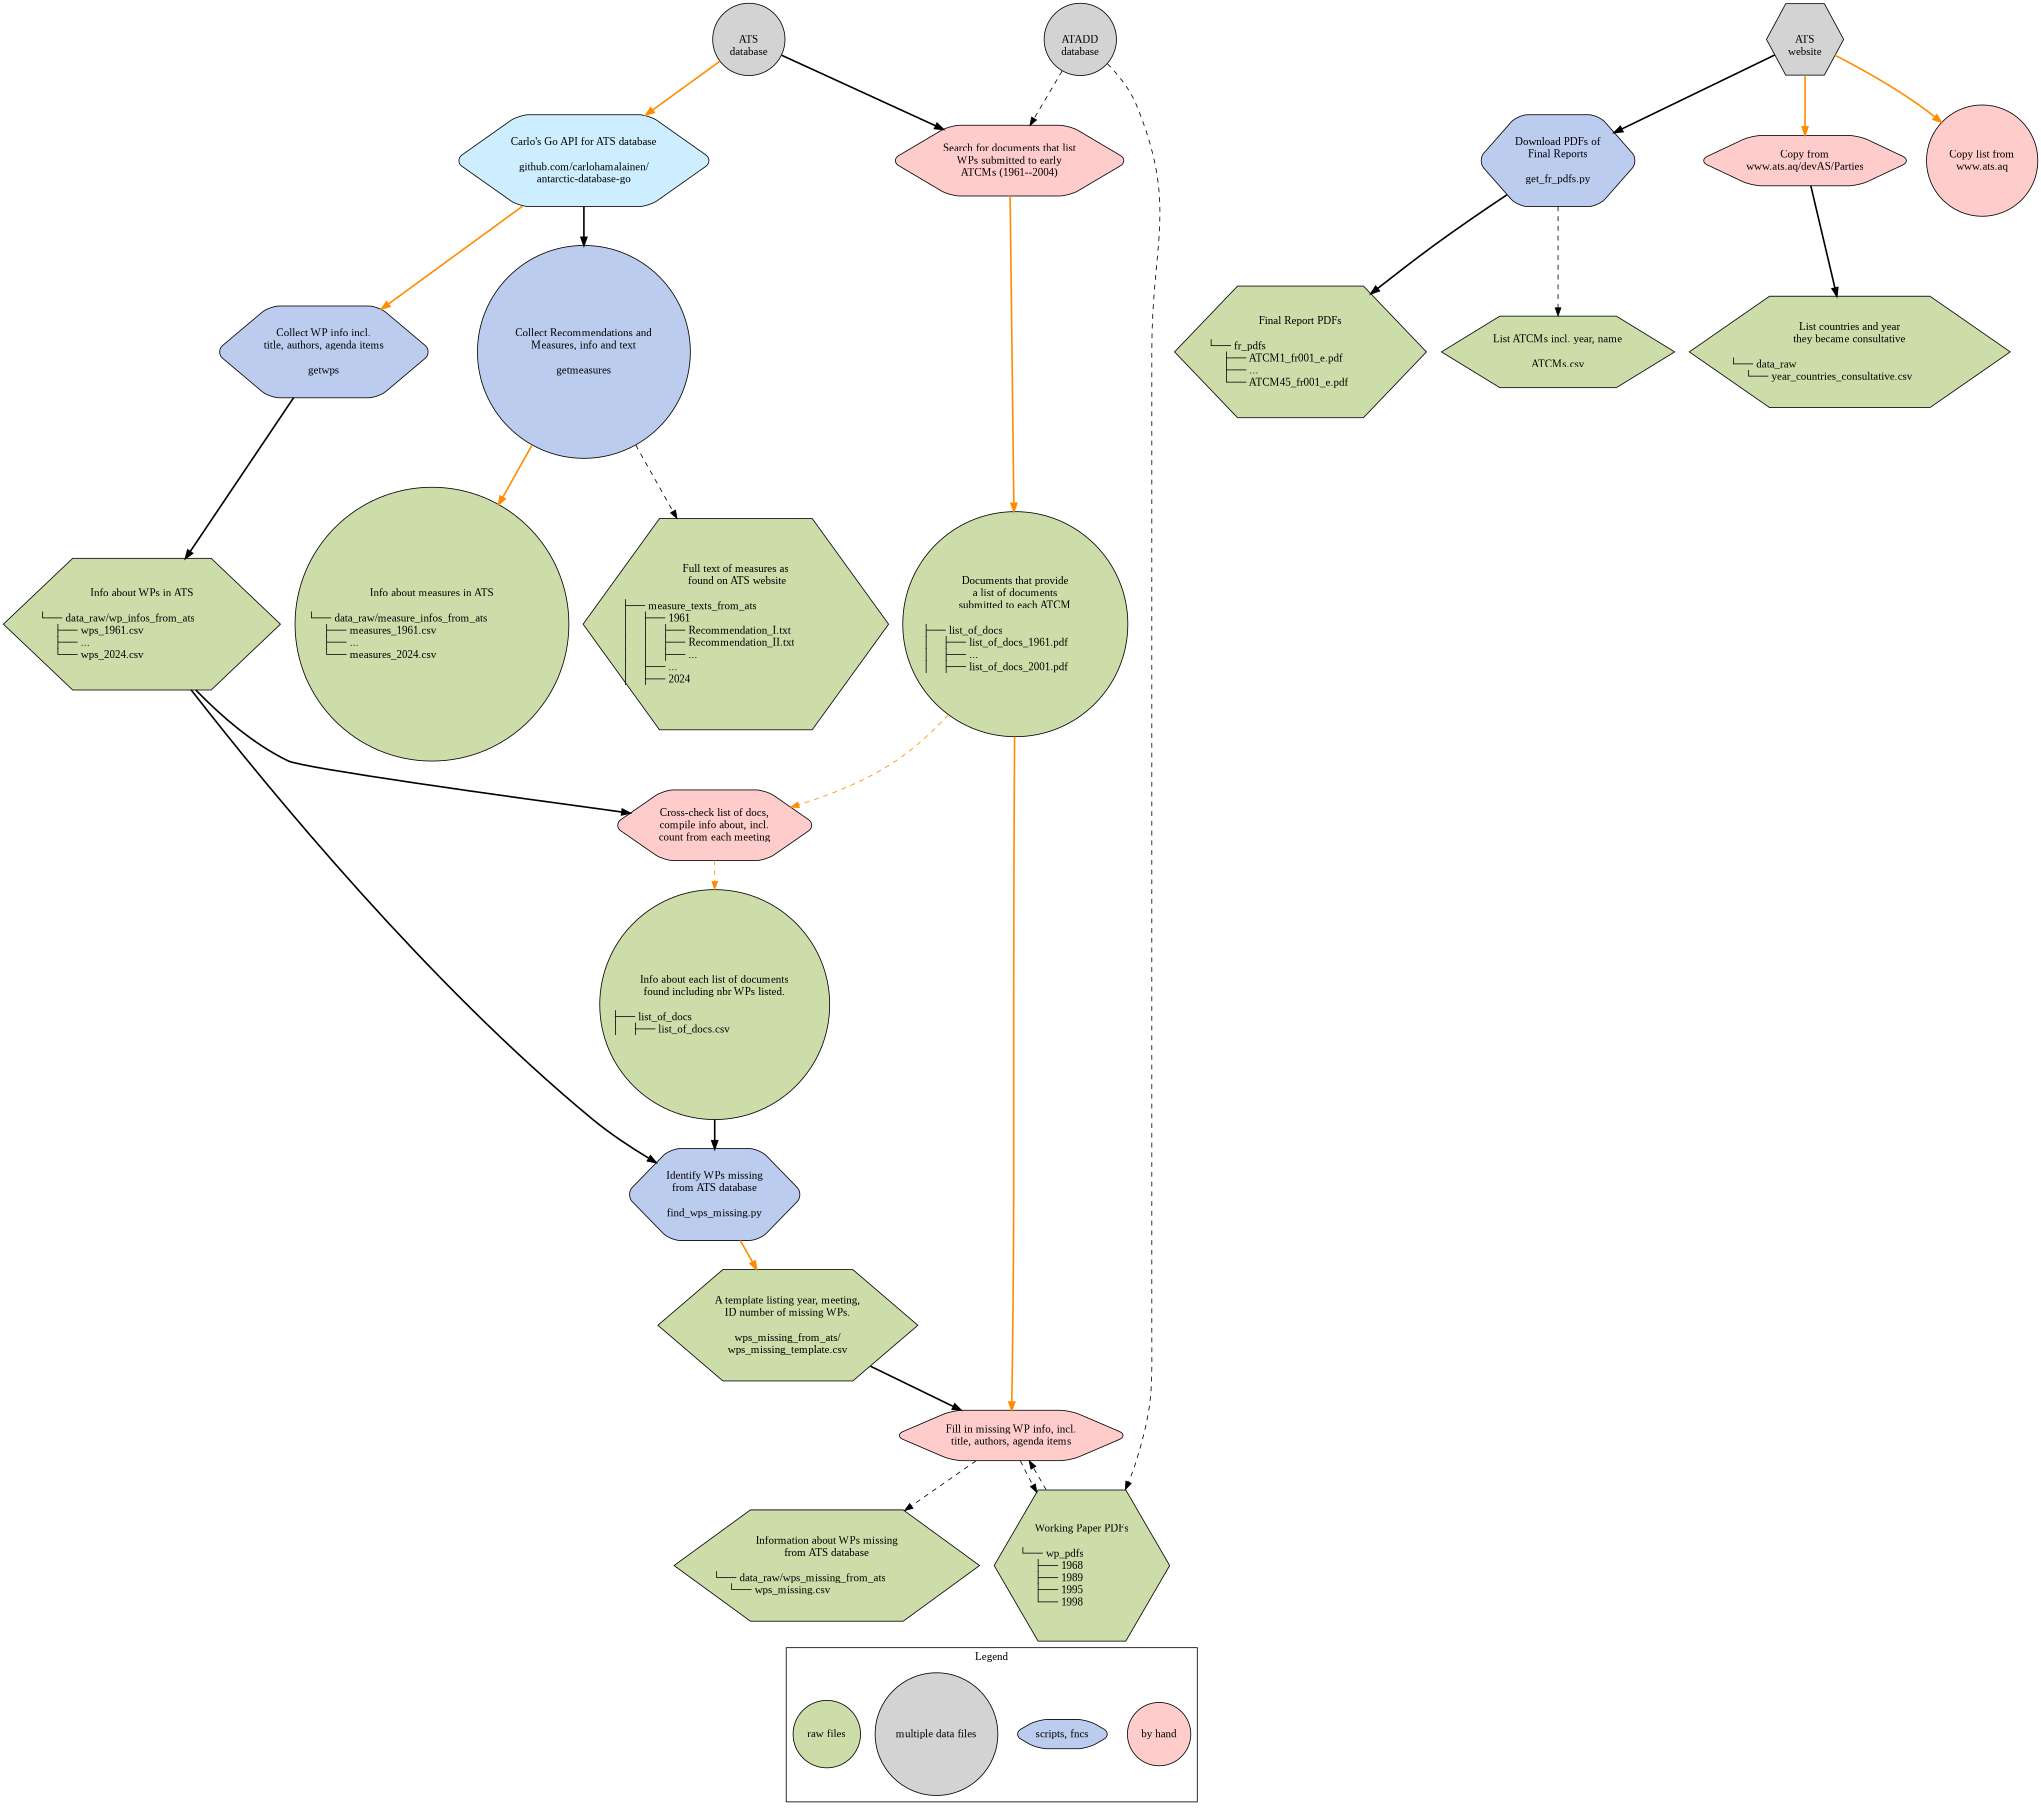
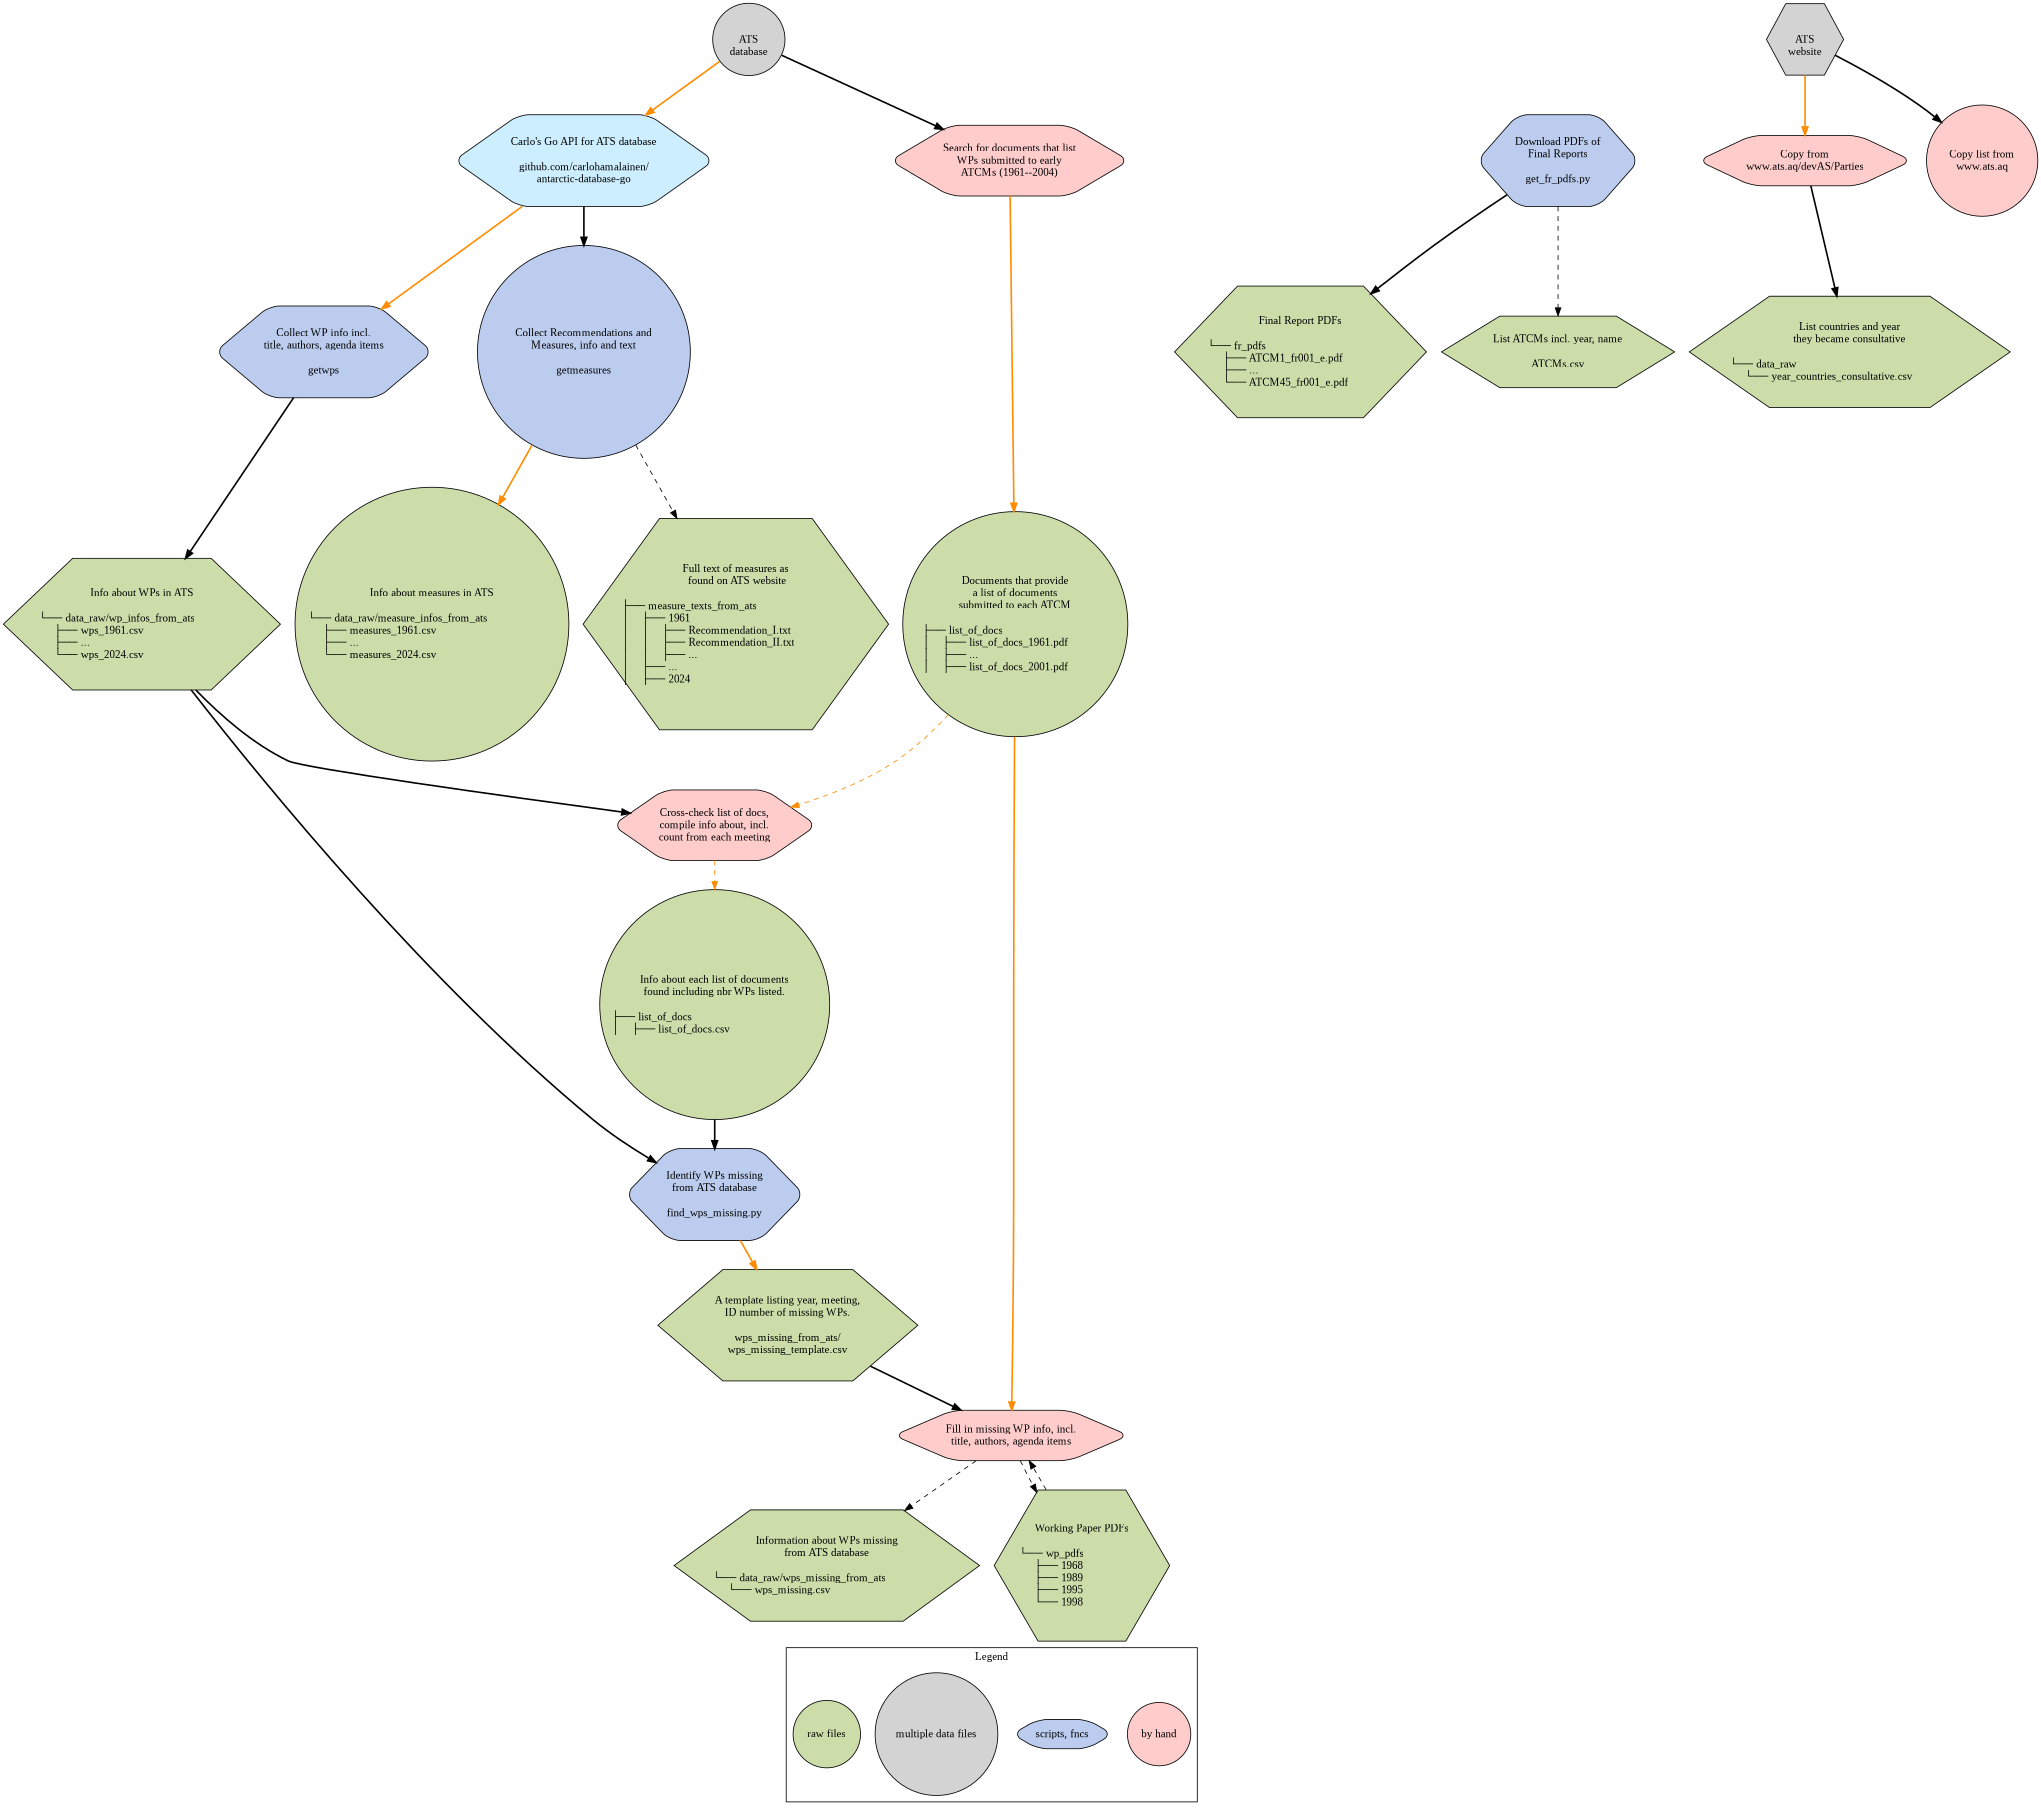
(1080, 39) -> none
(1886, 84) -> (1886, 84)
(1698, 92) -> none
